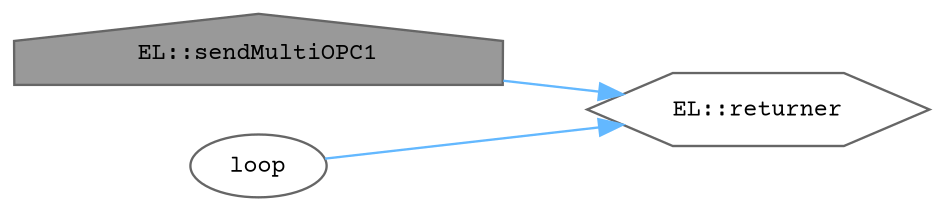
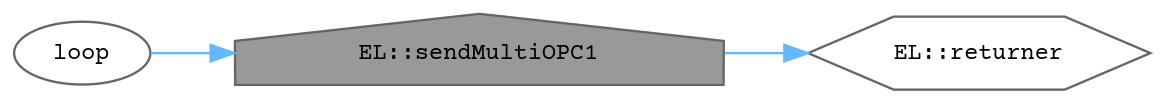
(462, 143) -> (180, 53)
